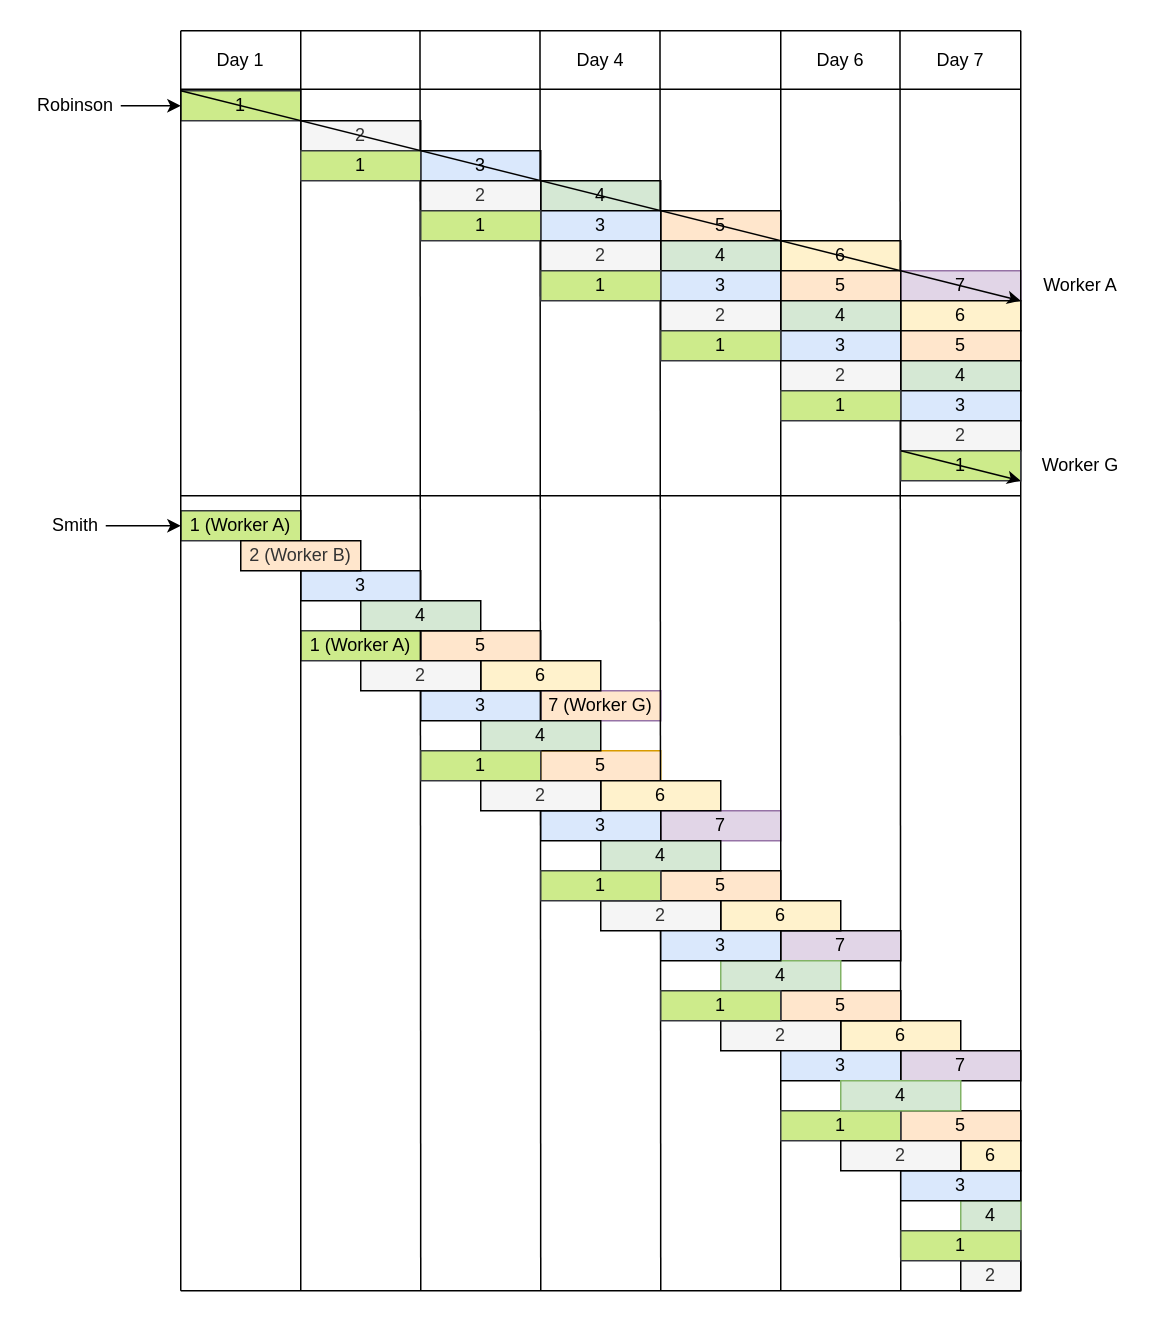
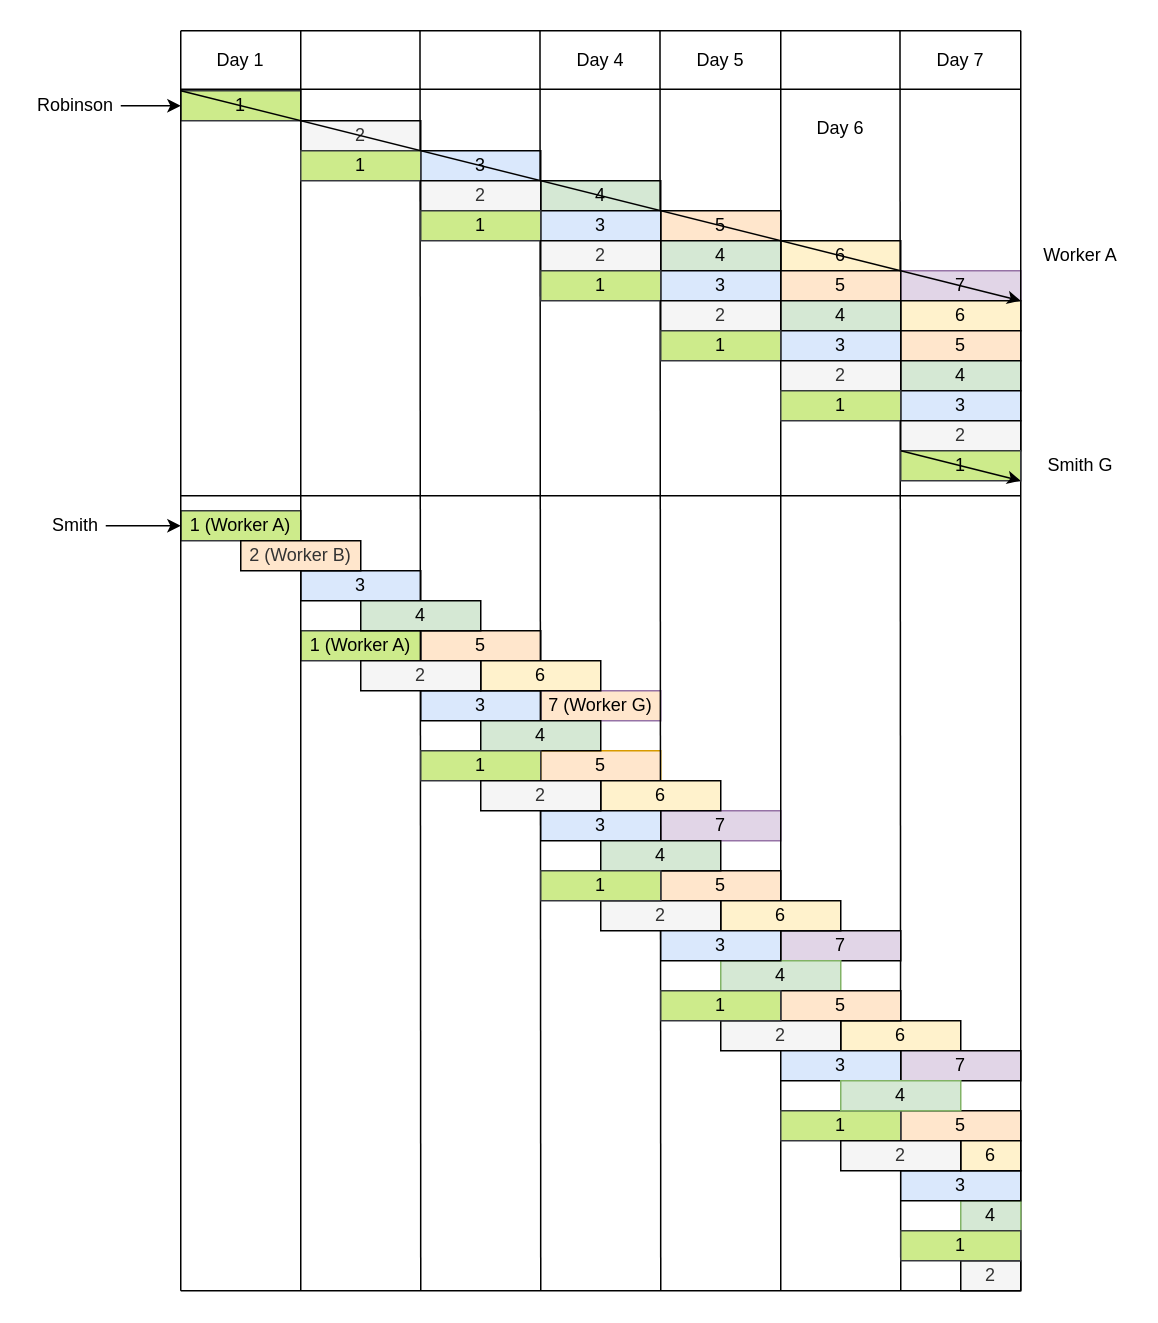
none -> (721, 61)
(841, 61) -> (841, 128)
(1081, 286) -> (1081, 256)
(1081, 466) -> (1081, 466)
